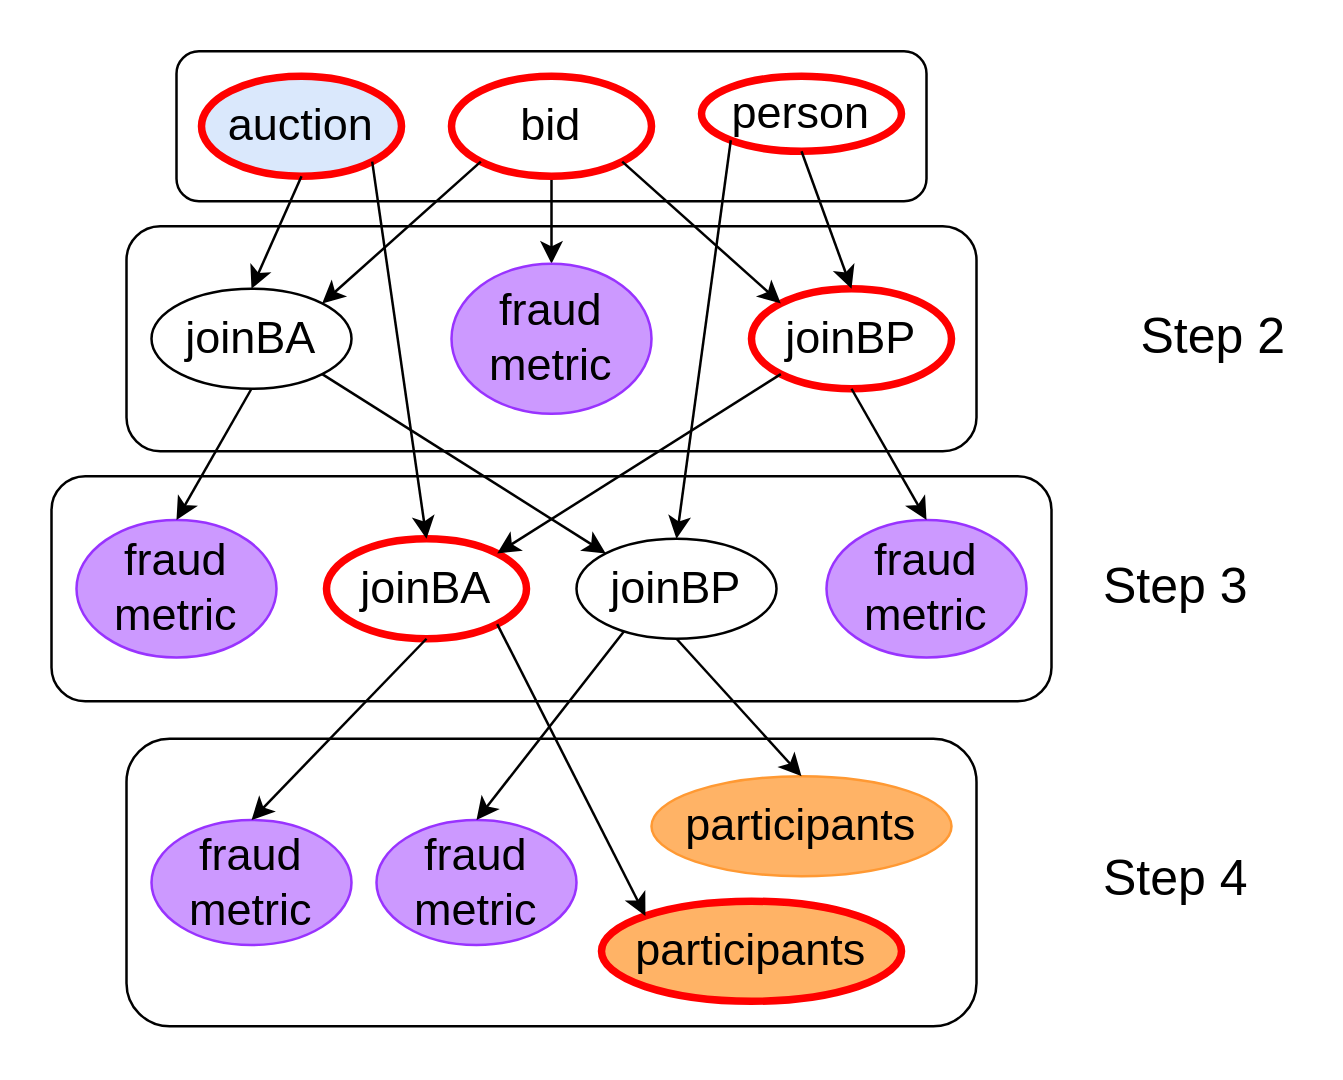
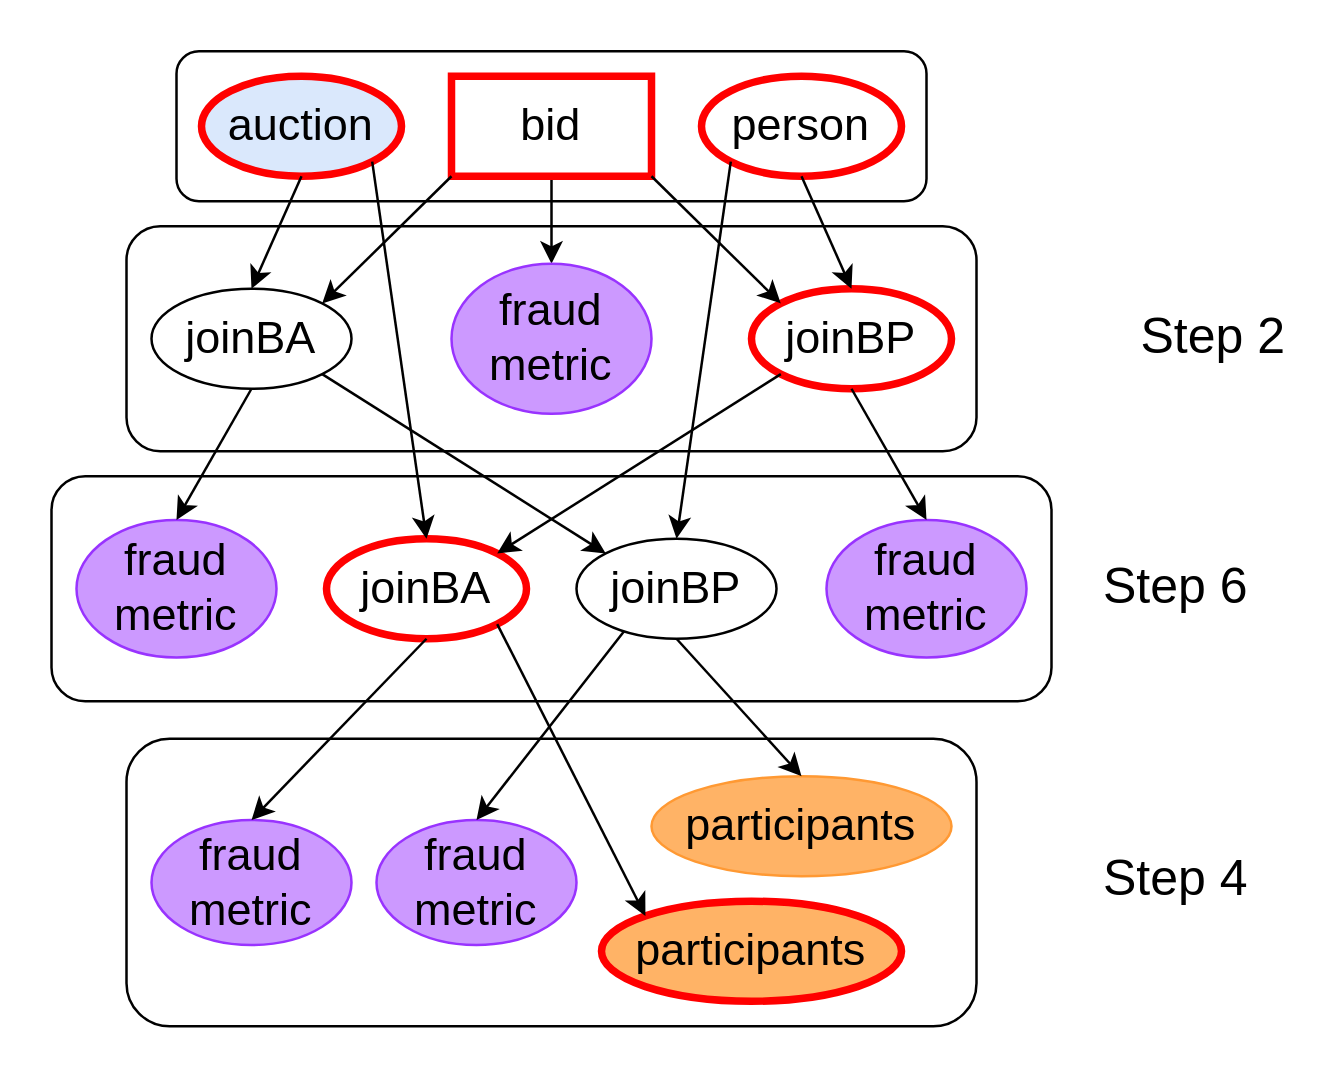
(801, 114) -> (801, 126)
(551, 126) -> (551, 126)
(1176, 584) -> (1176, 584)
